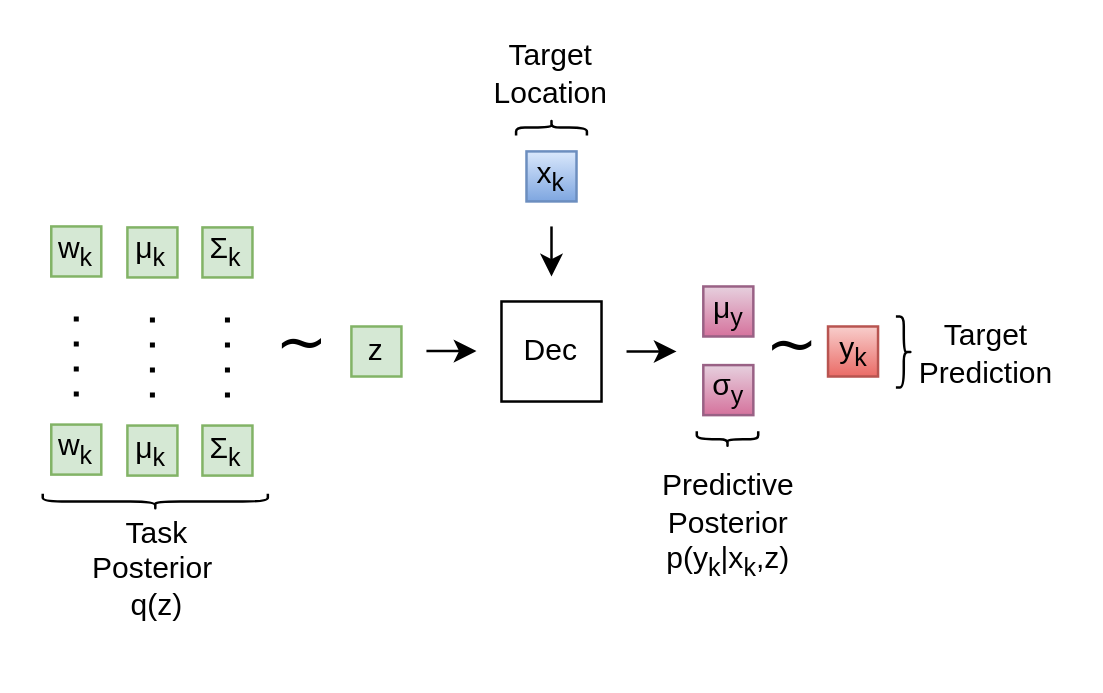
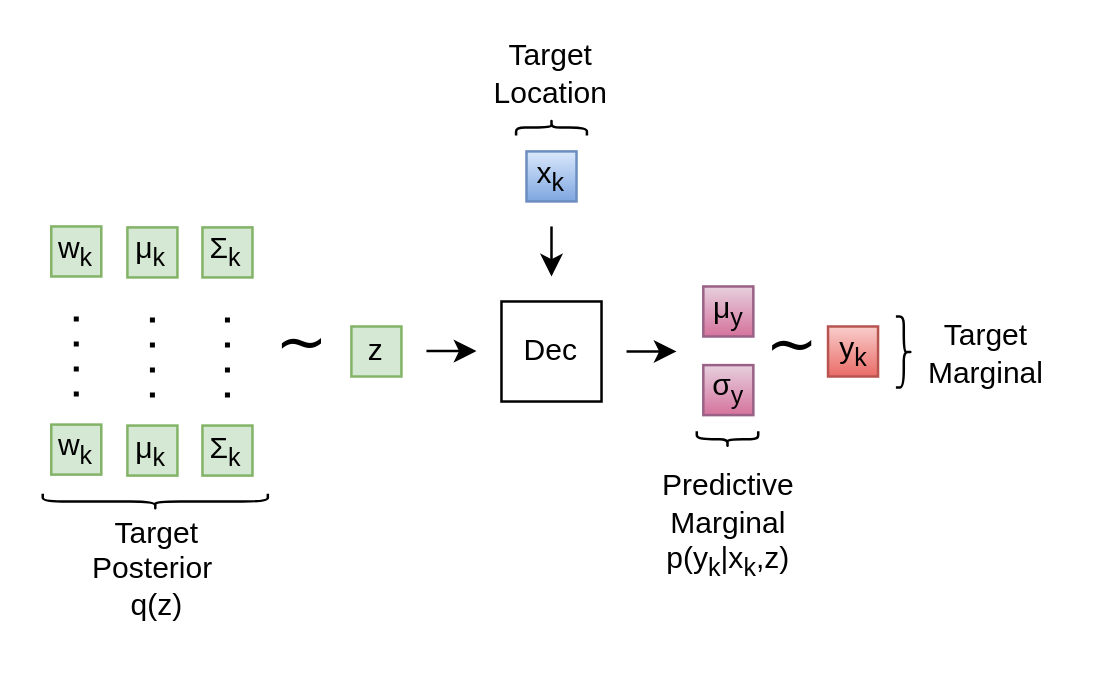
(986, 354) -> (986, 354)
(729, 526) -> (729, 526)
(158, 569) -> (158, 569)
